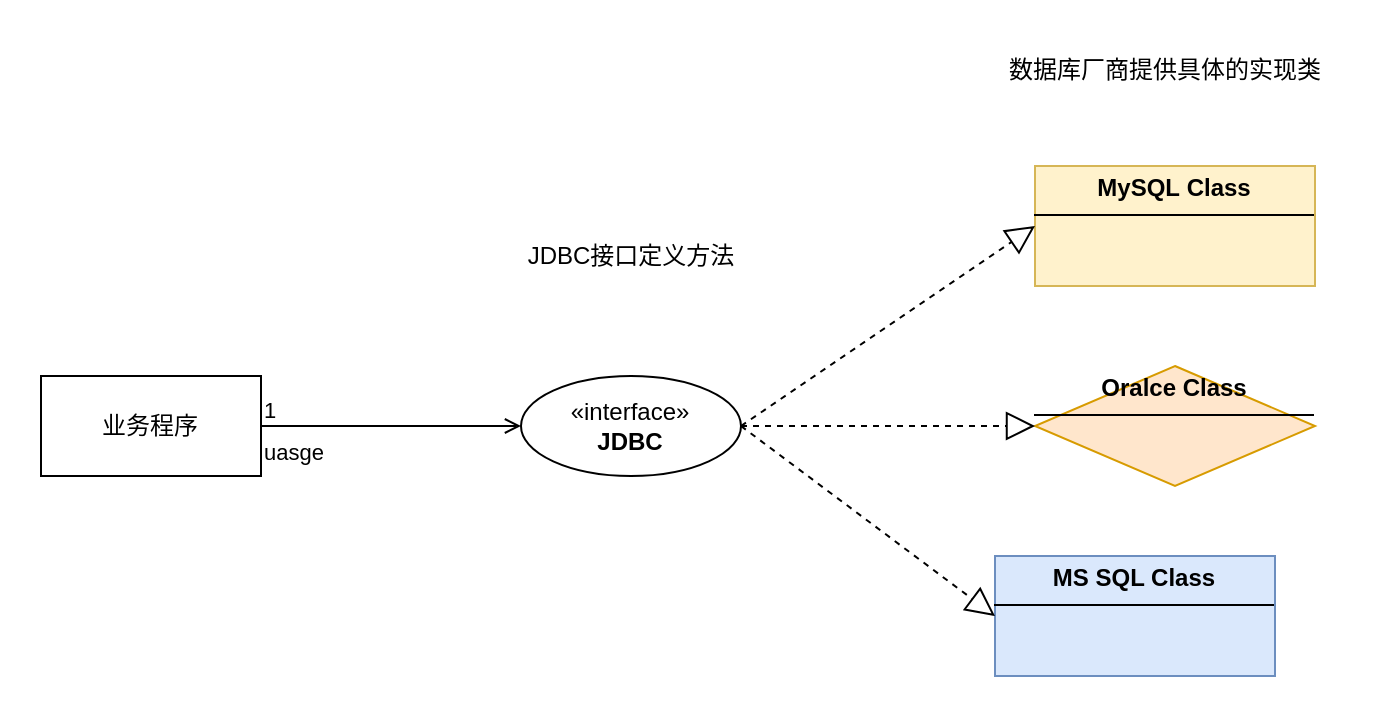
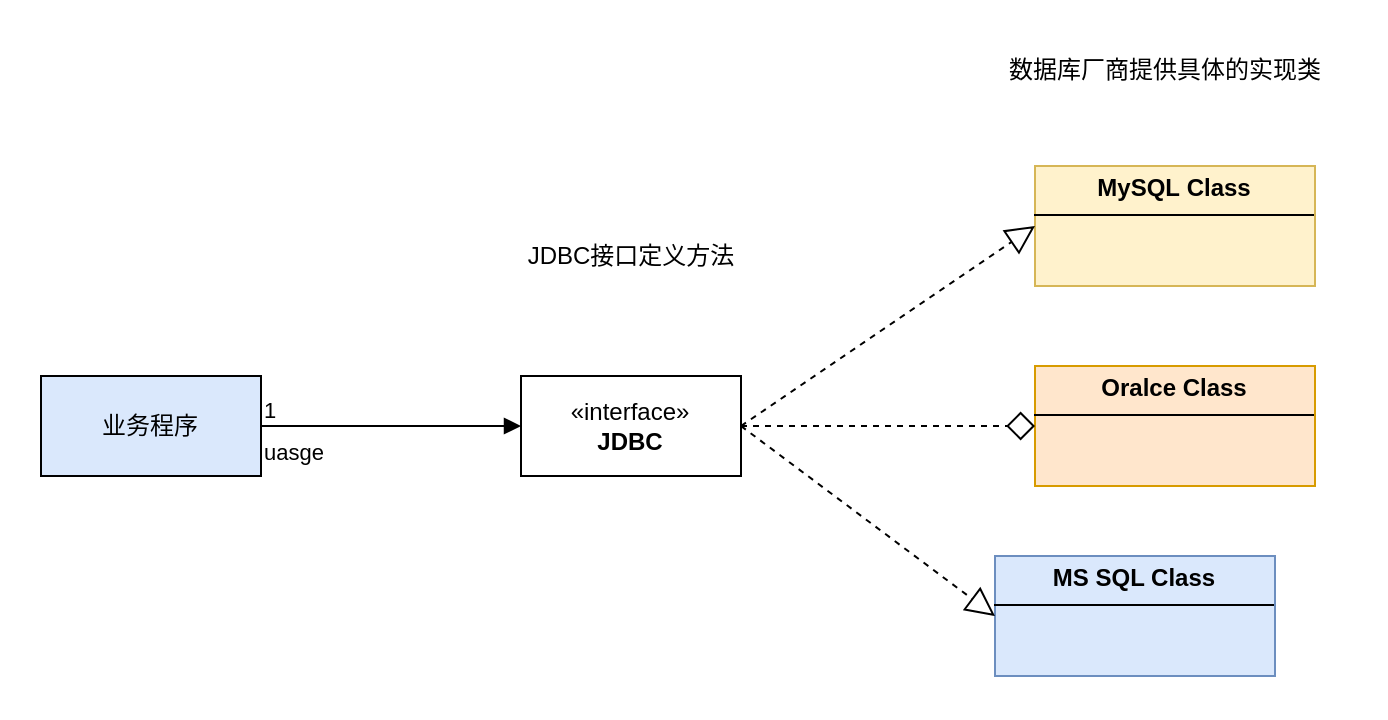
(151, 426) -> (151, 426)
(508, 426) -> (503, 426)
(631, 426) -> (631, 426)
(1005, 426) -> (1006, 426)
(1175, 426) -> (1175, 426)
